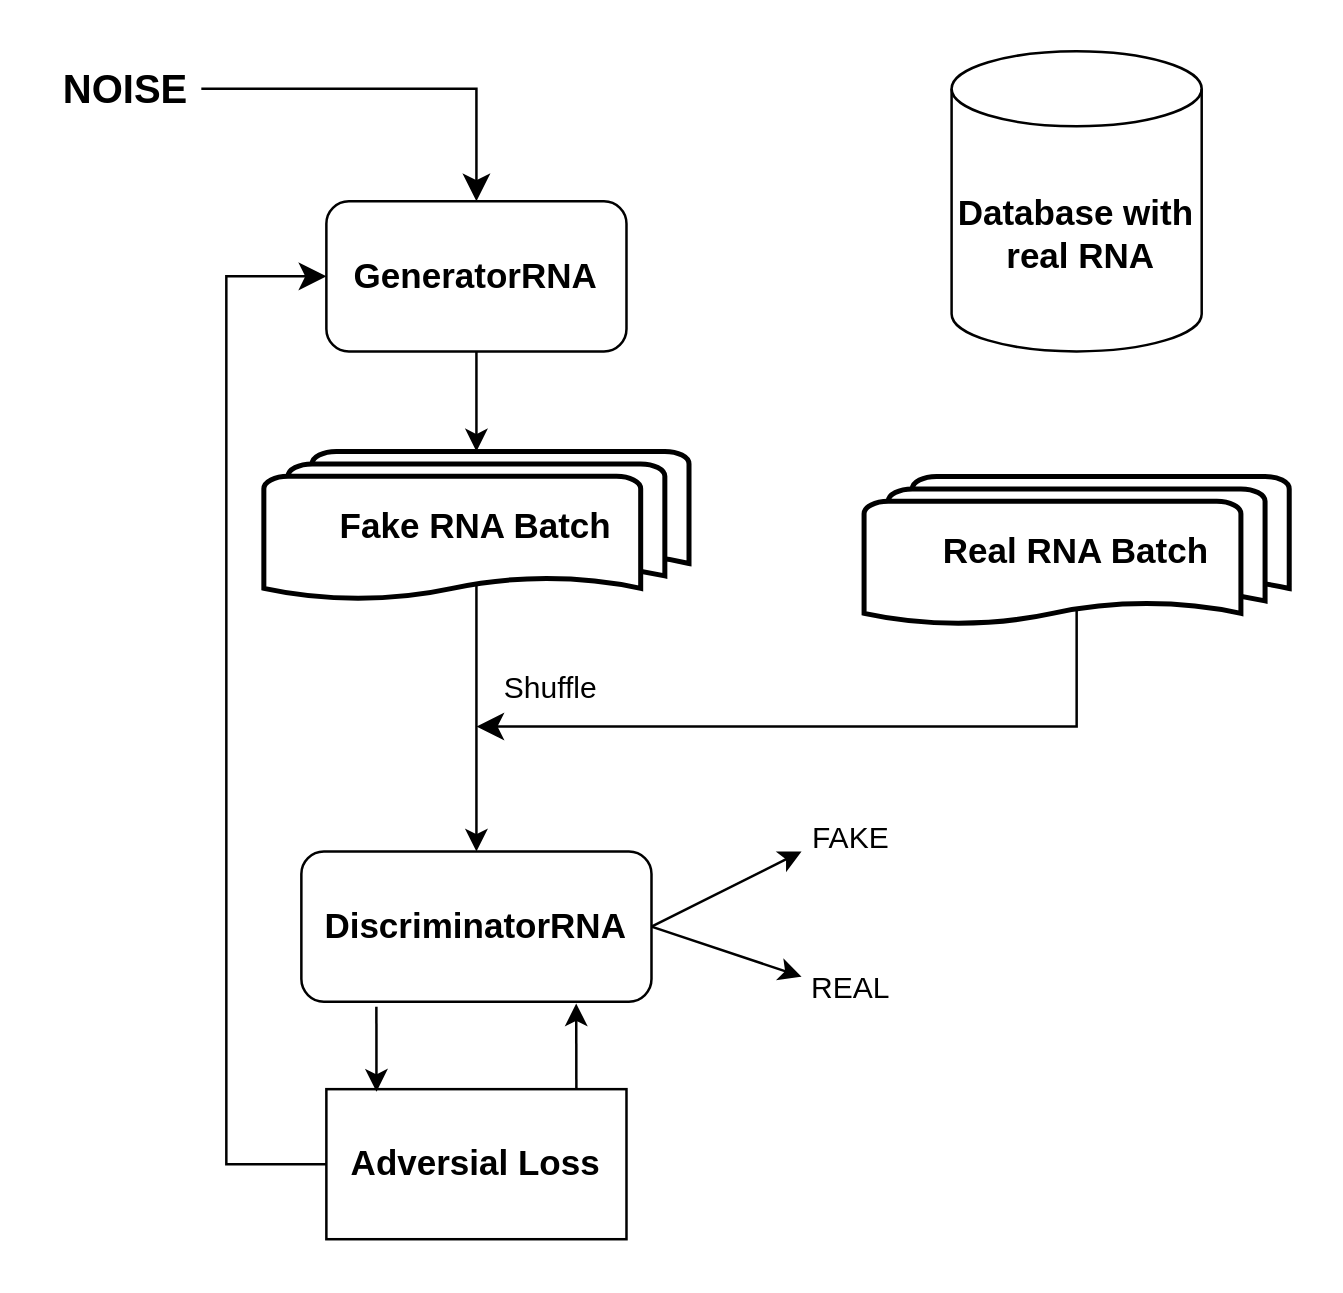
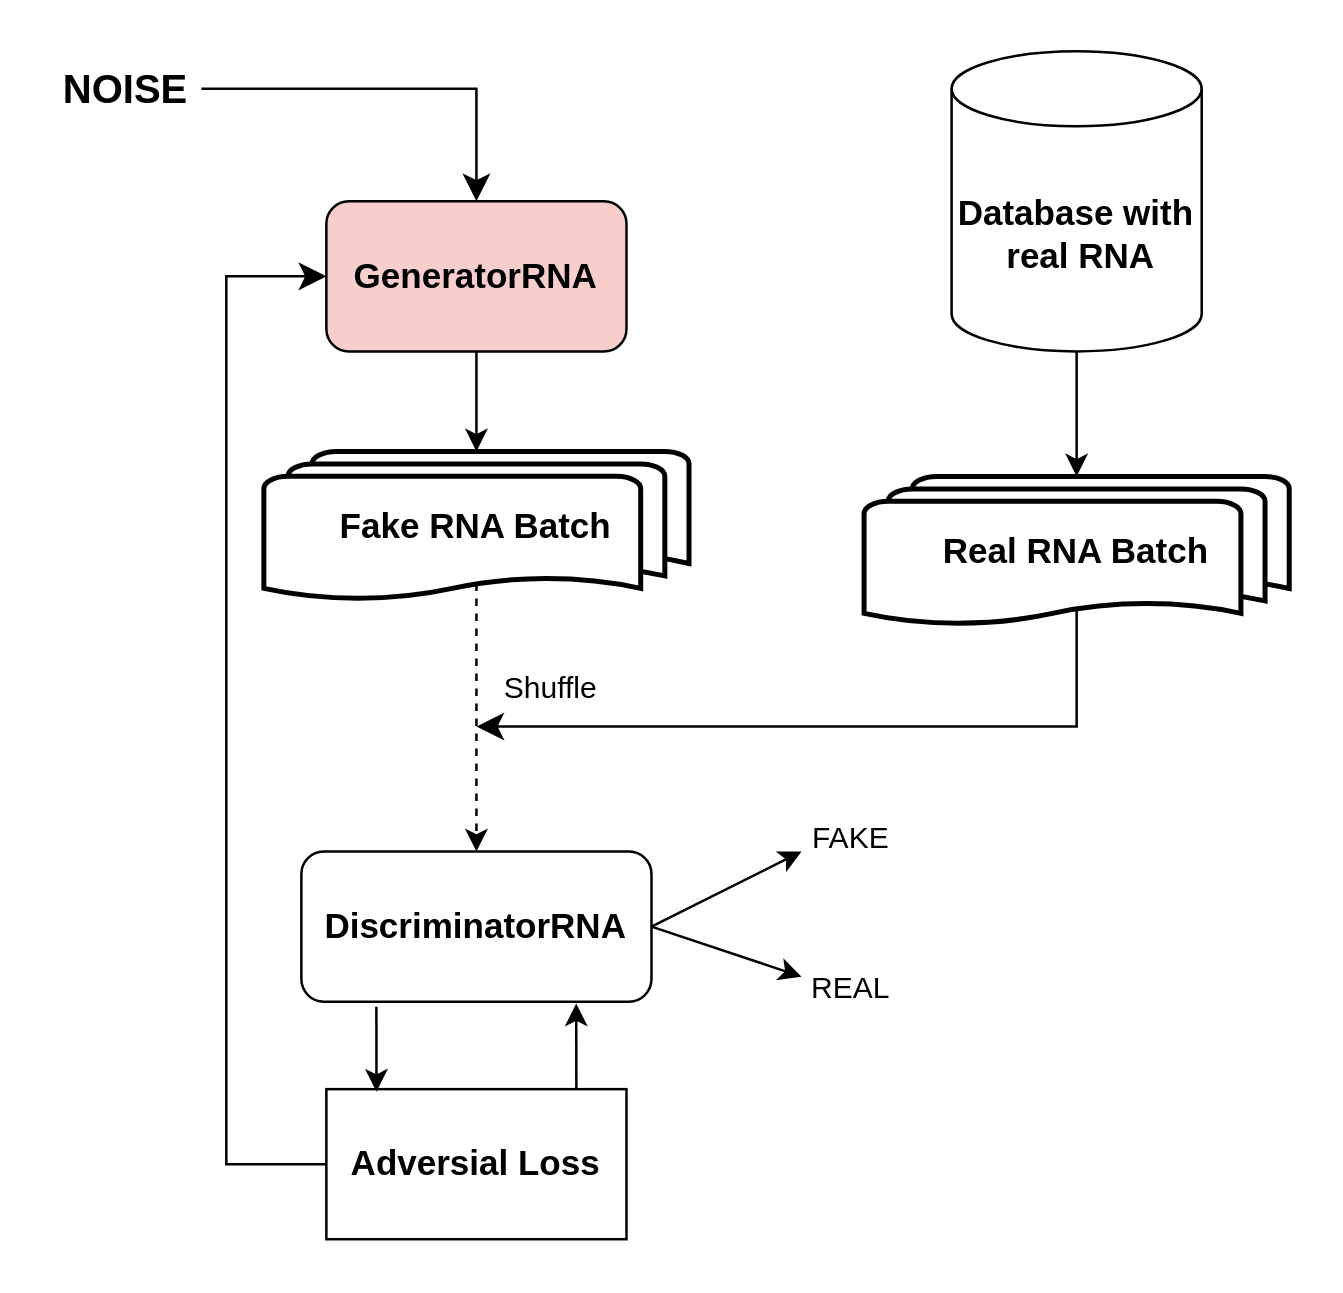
(476, 276) -> (476, 276)
none -> (1076, 405)
(476, 712) -> (476, 712)
